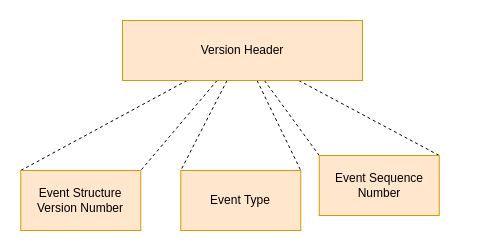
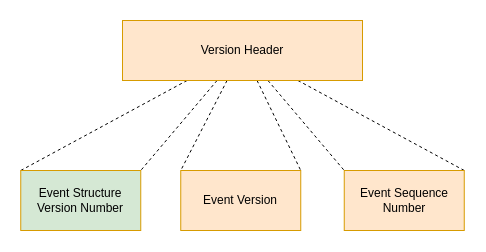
(379, 186) -> (404, 201)
(81, 201) -> (81, 201)
(241, 201) -> (241, 201)
